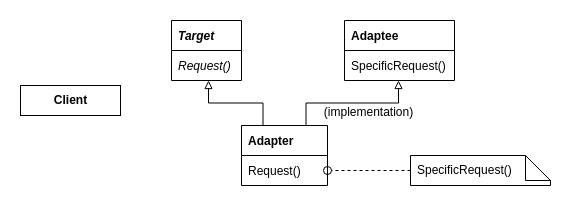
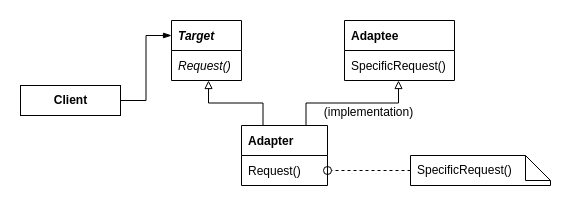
none -> (146, 73)
